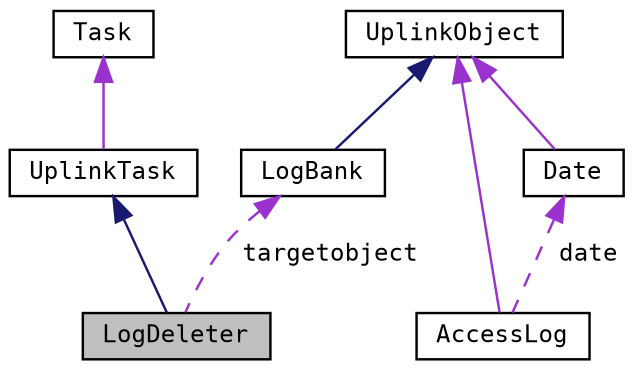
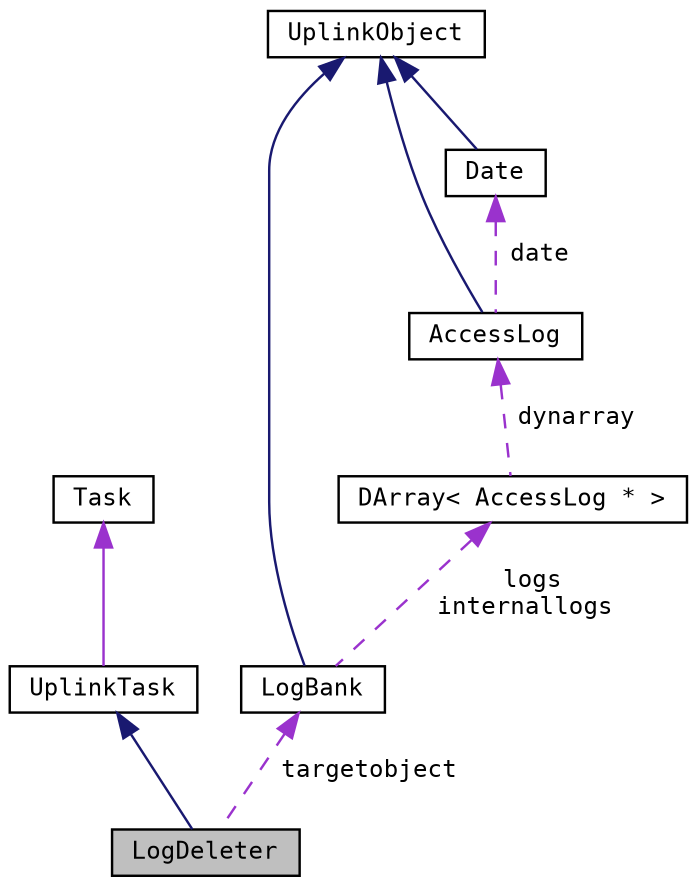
(522, 113) -> (444, 113)
(481, 197) -> (424, 201)
none -> (513, 499)
